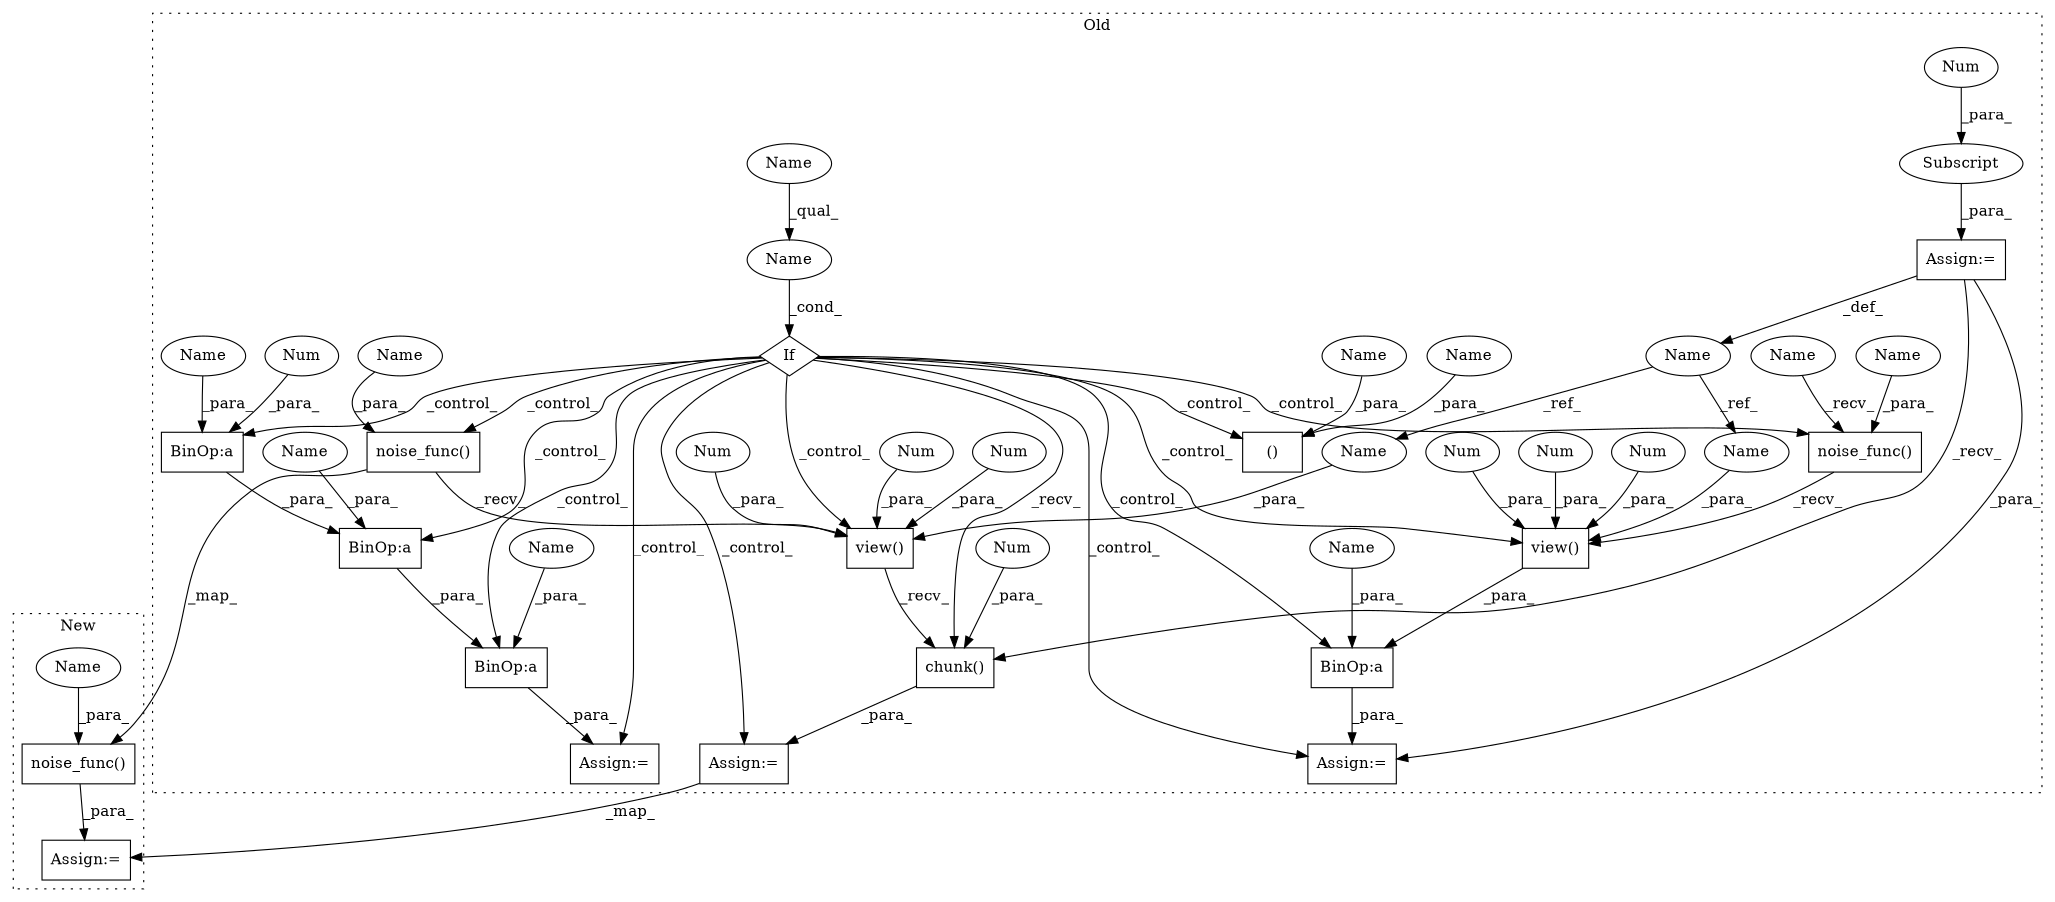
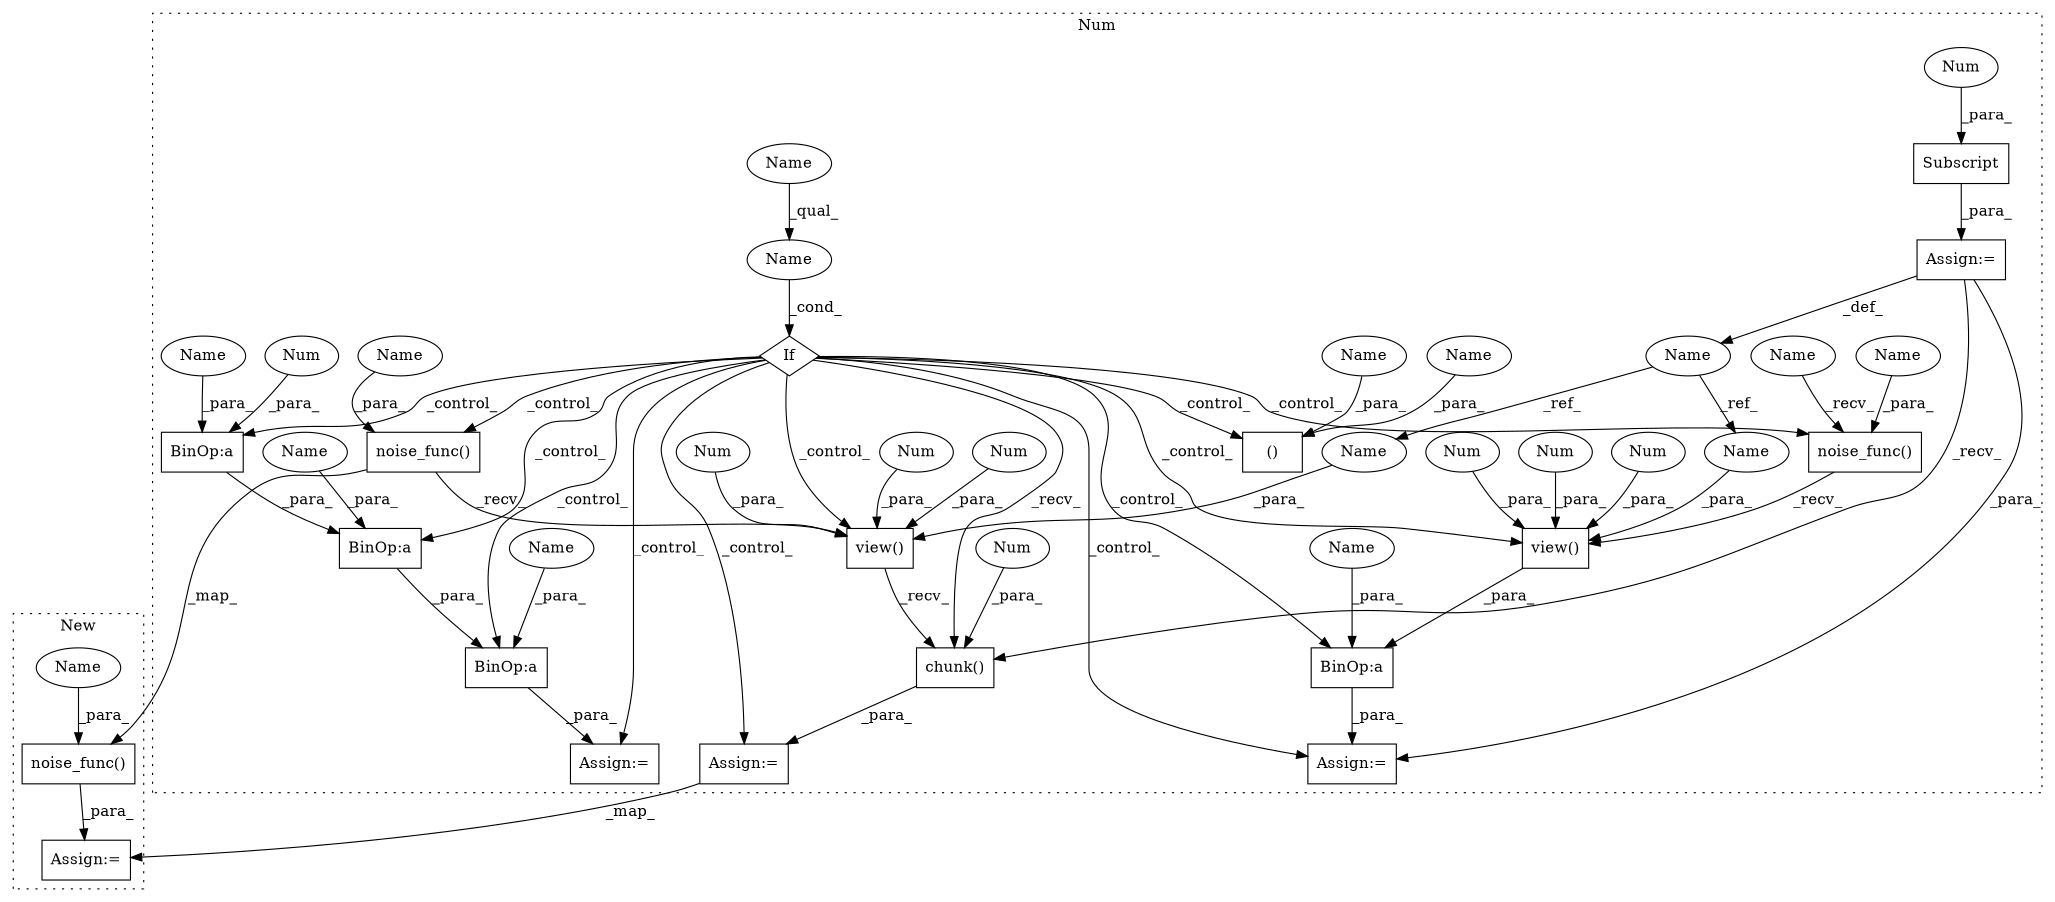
(1097, 26) -> (1097, 26)
(1961, 164) -> (1961, 164)
